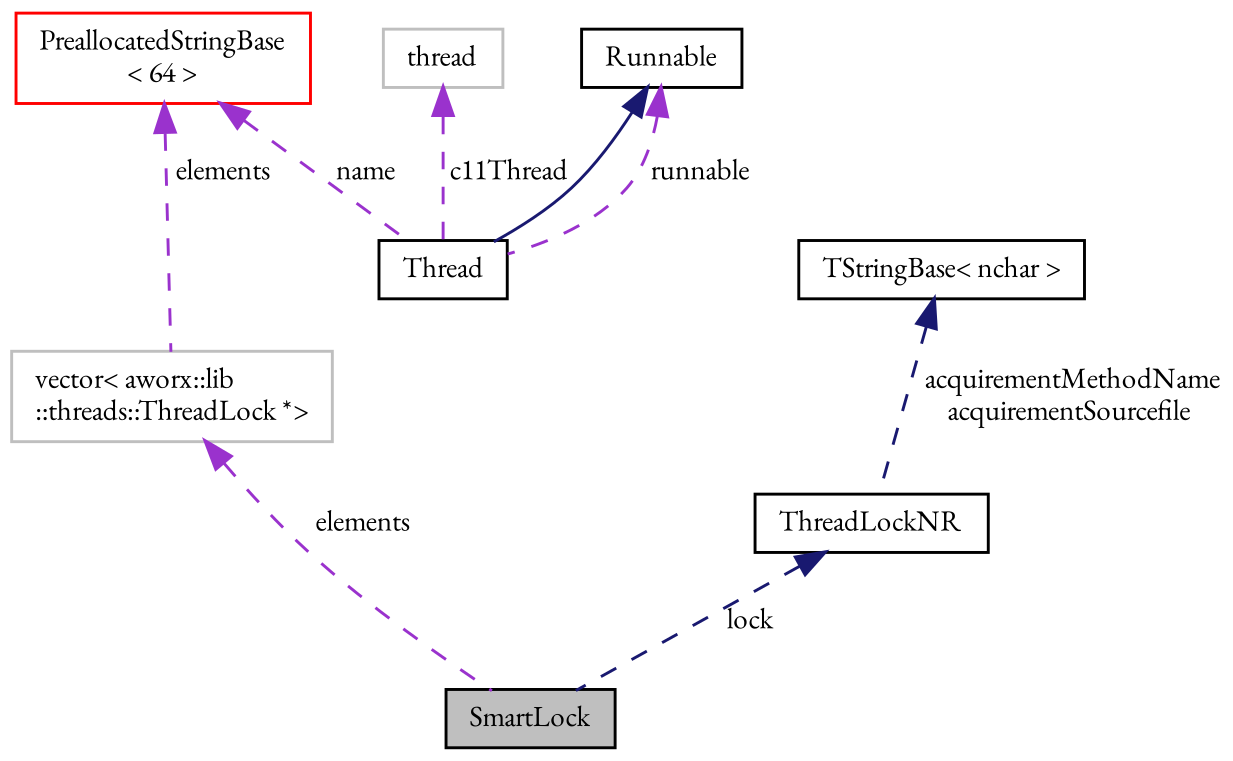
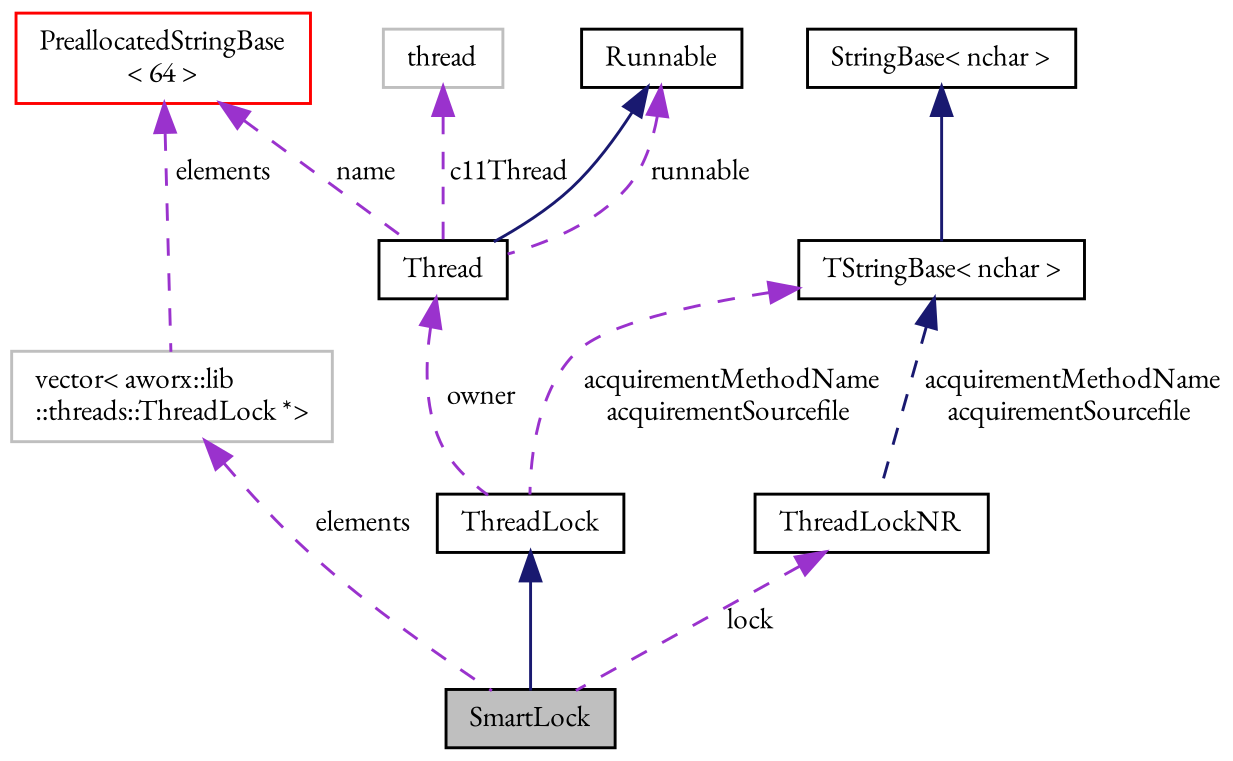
none -> (942, 58)
none -> (531, 523)
(688, 628) -> (688, 628)
